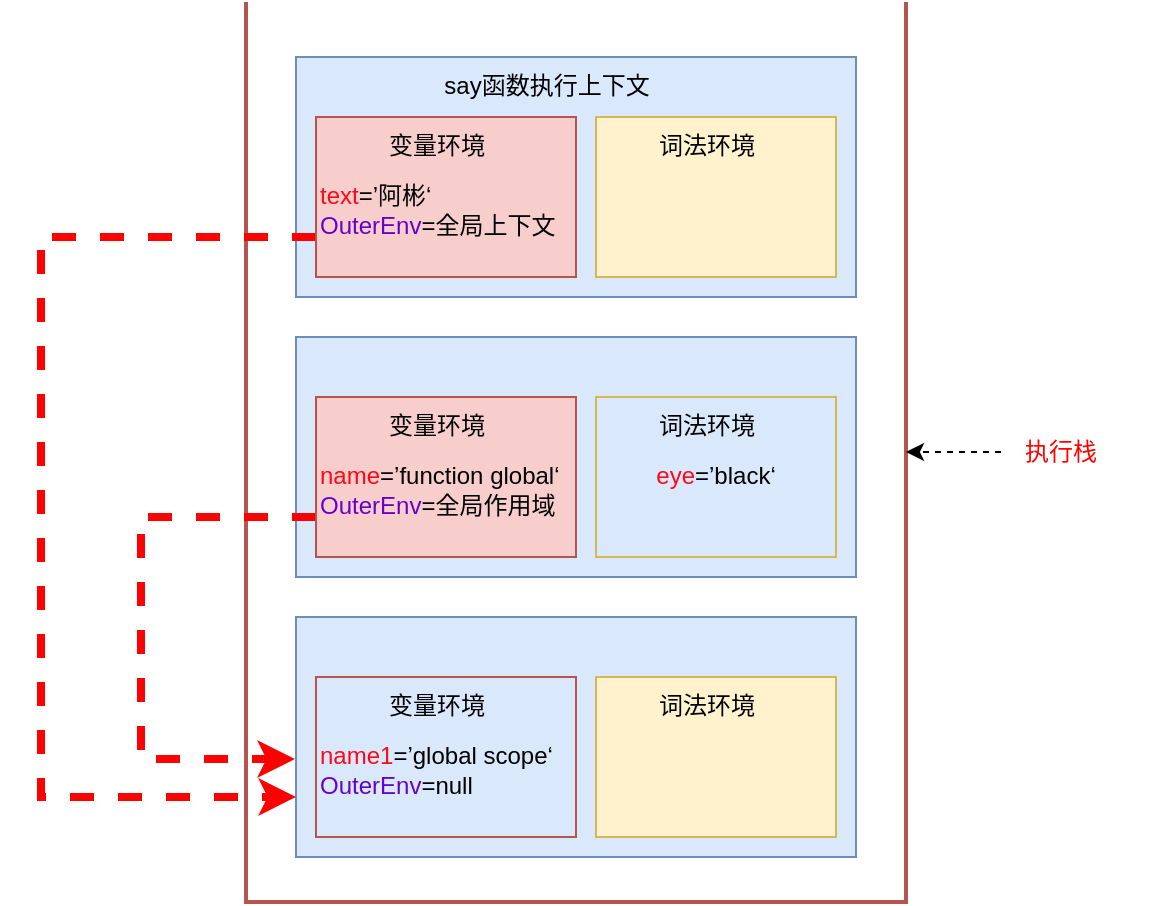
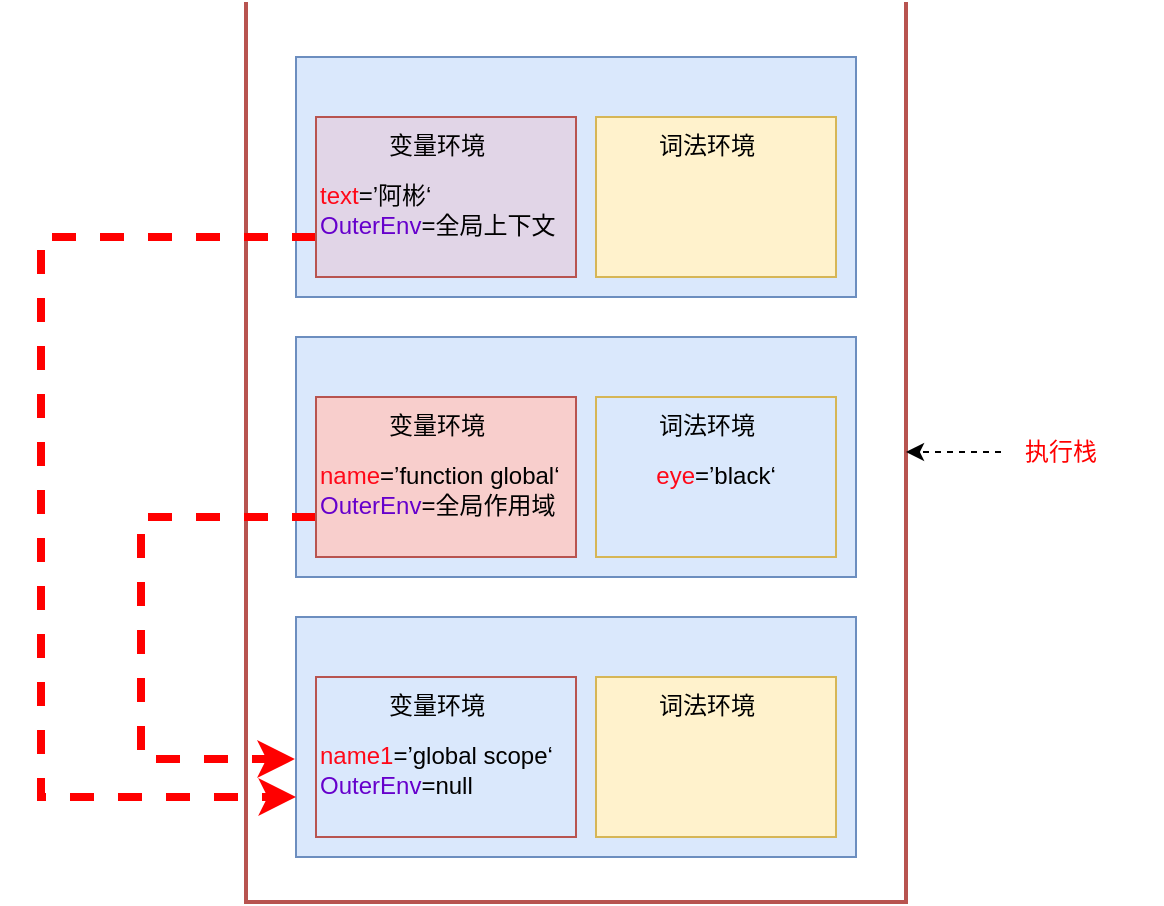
(546, 87) -> none
(446, 197) -> (446, 197)
